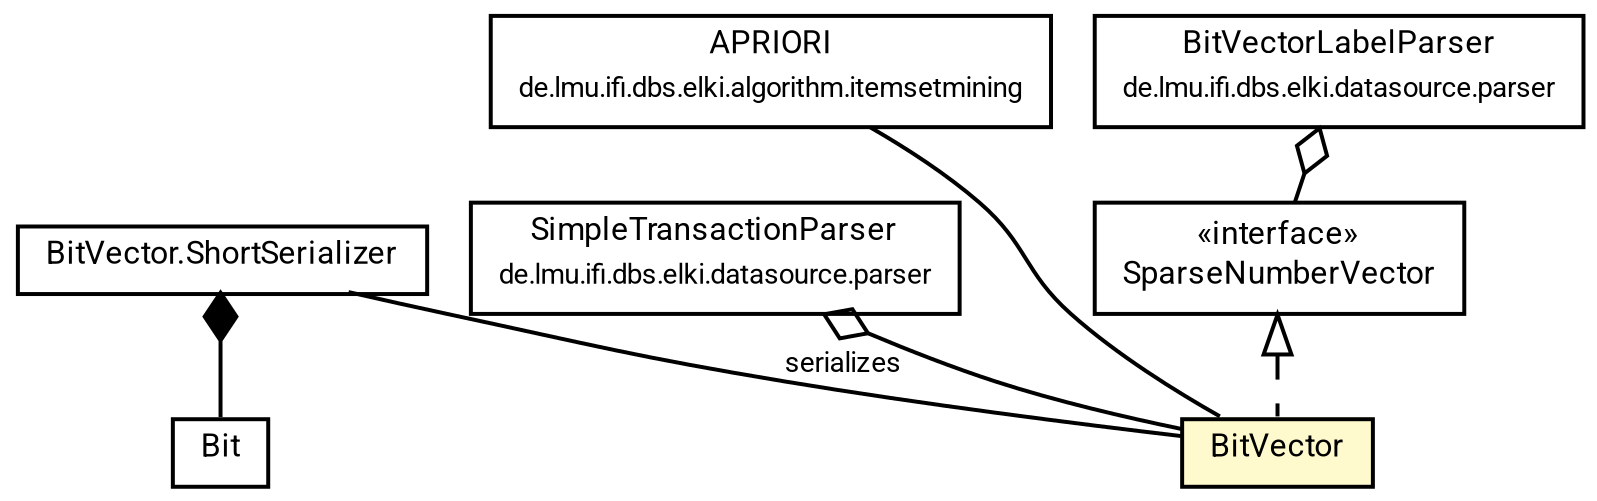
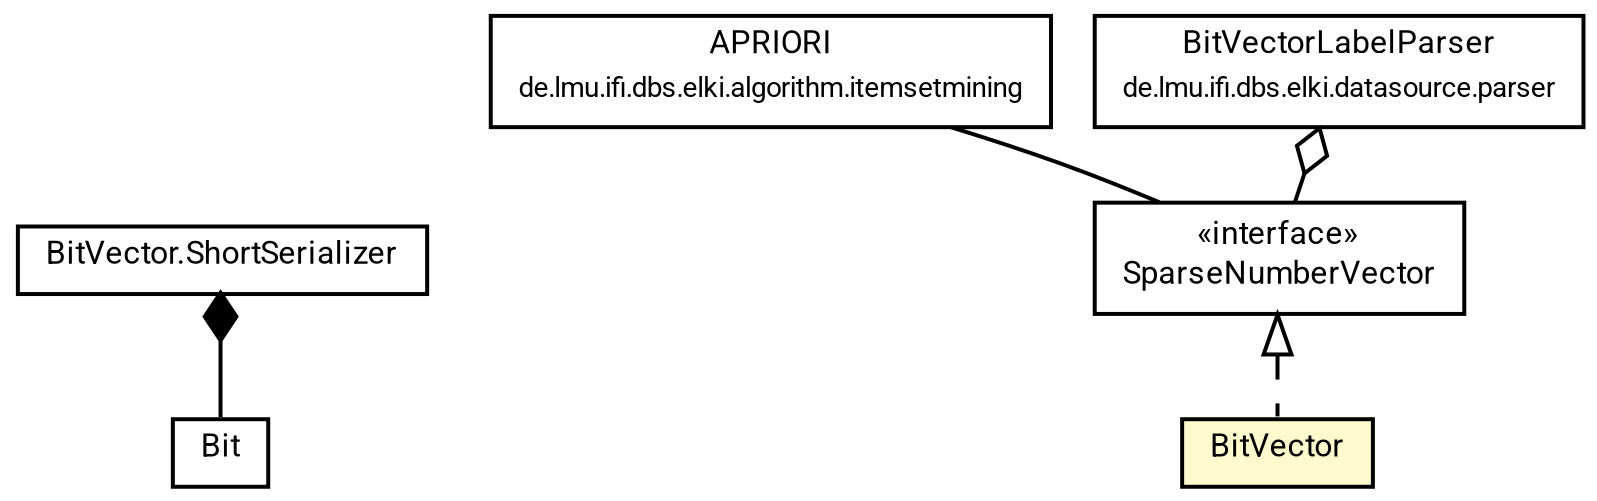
(713, 258) -> none
(1039, 278) -> (1056, 162)
(762, 378) -> none
